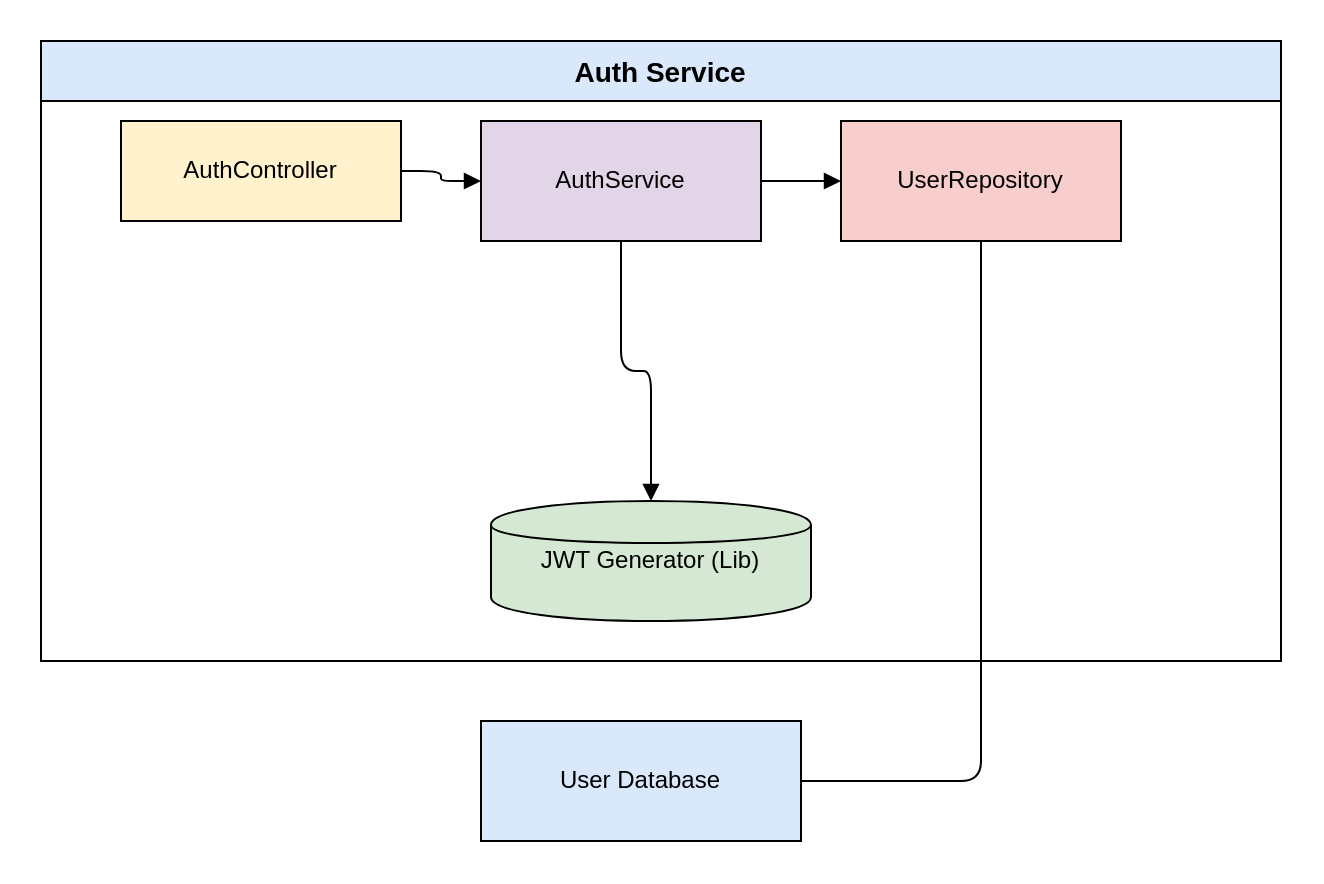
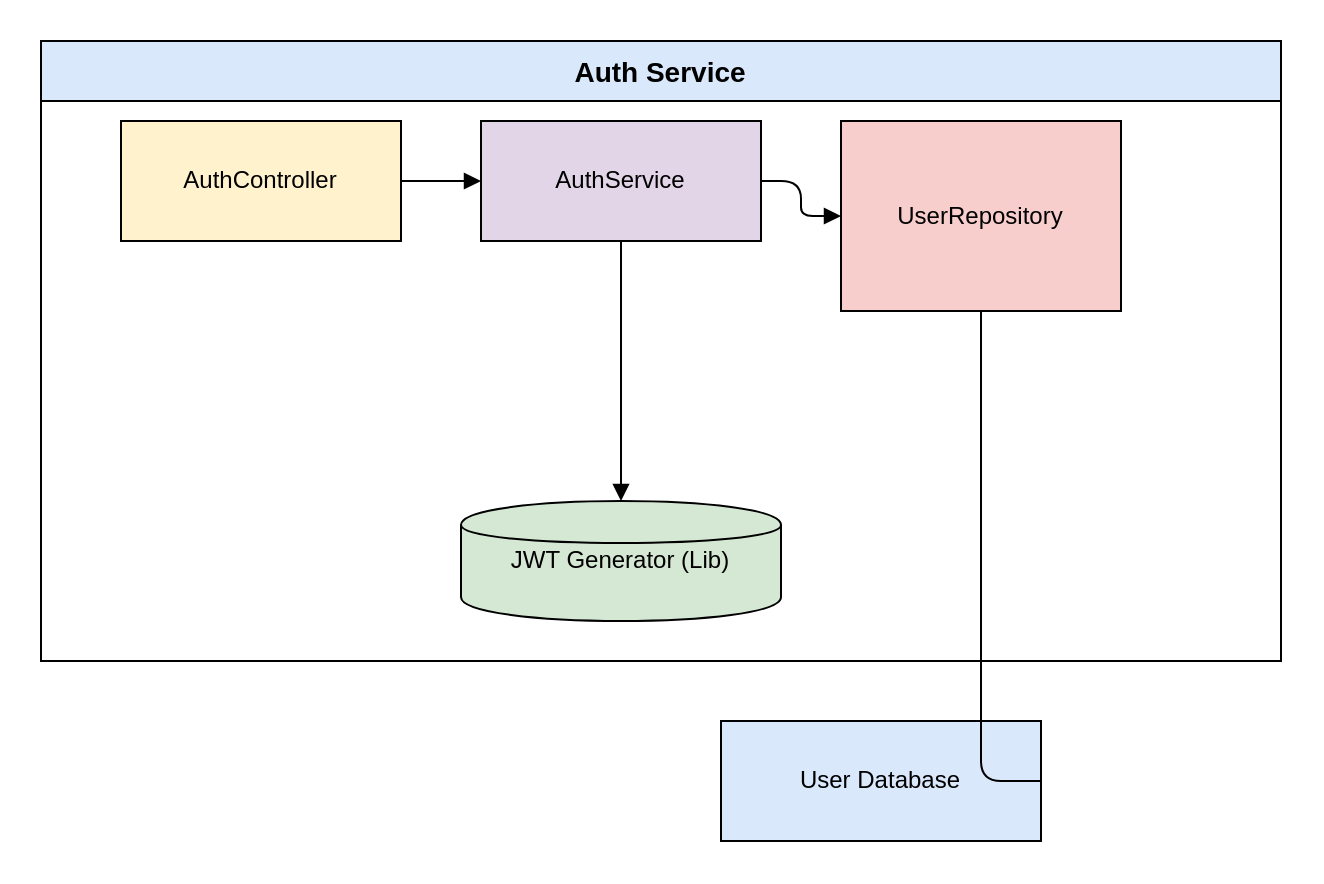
(261, 171) -> (261, 181)
(981, 181) -> (981, 216)
(651, 561) -> (621, 561)
(641, 781) -> (881, 781)
